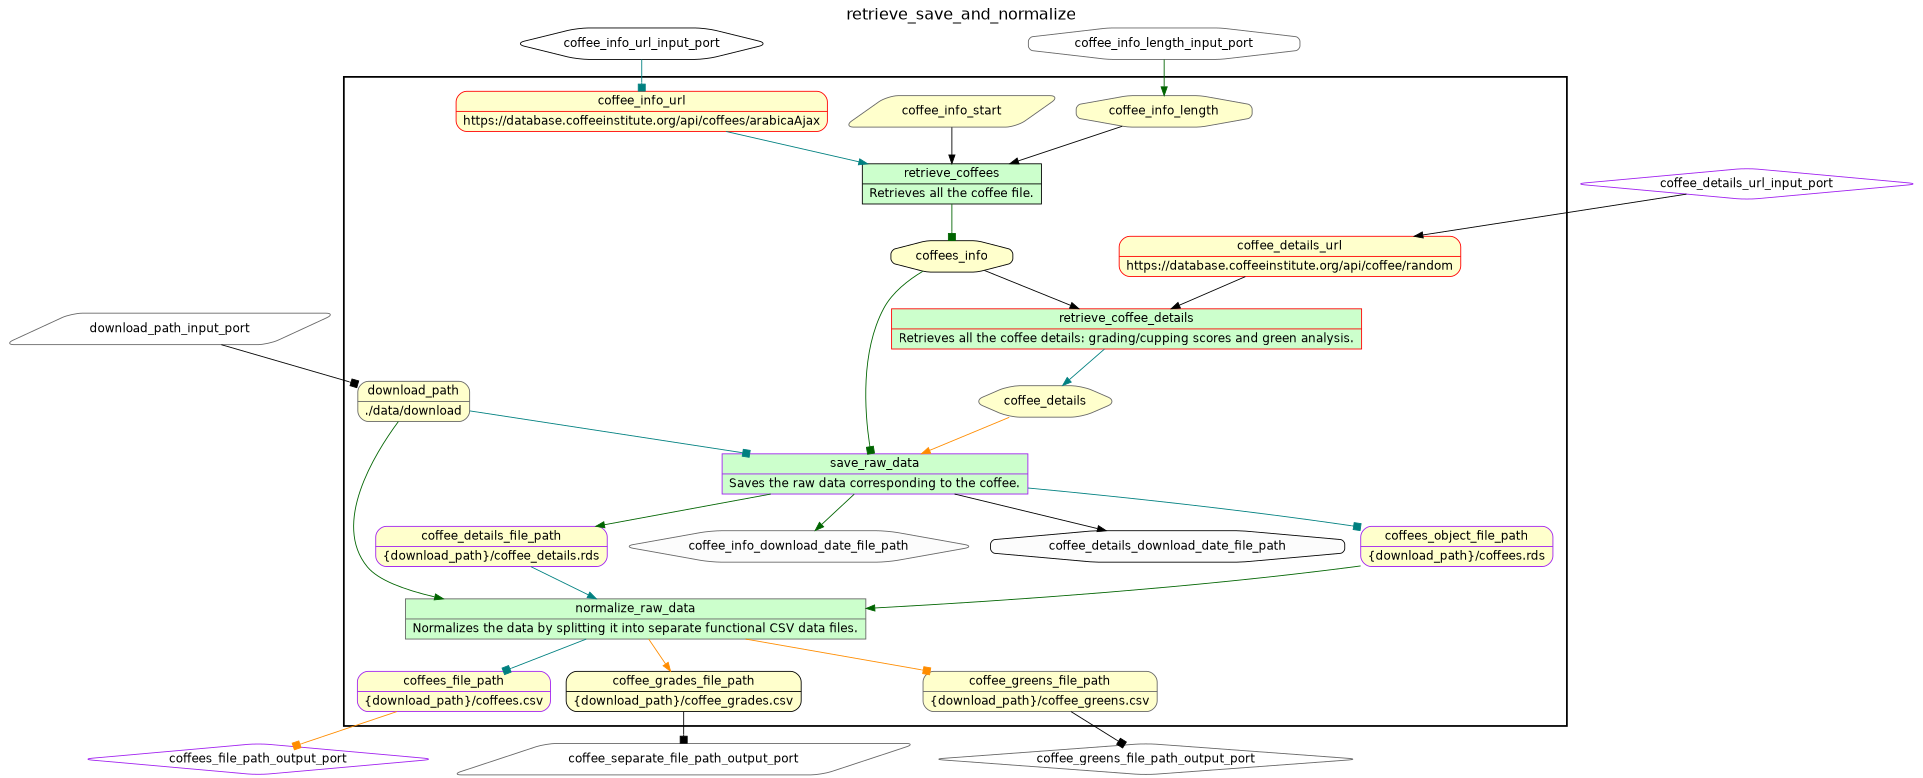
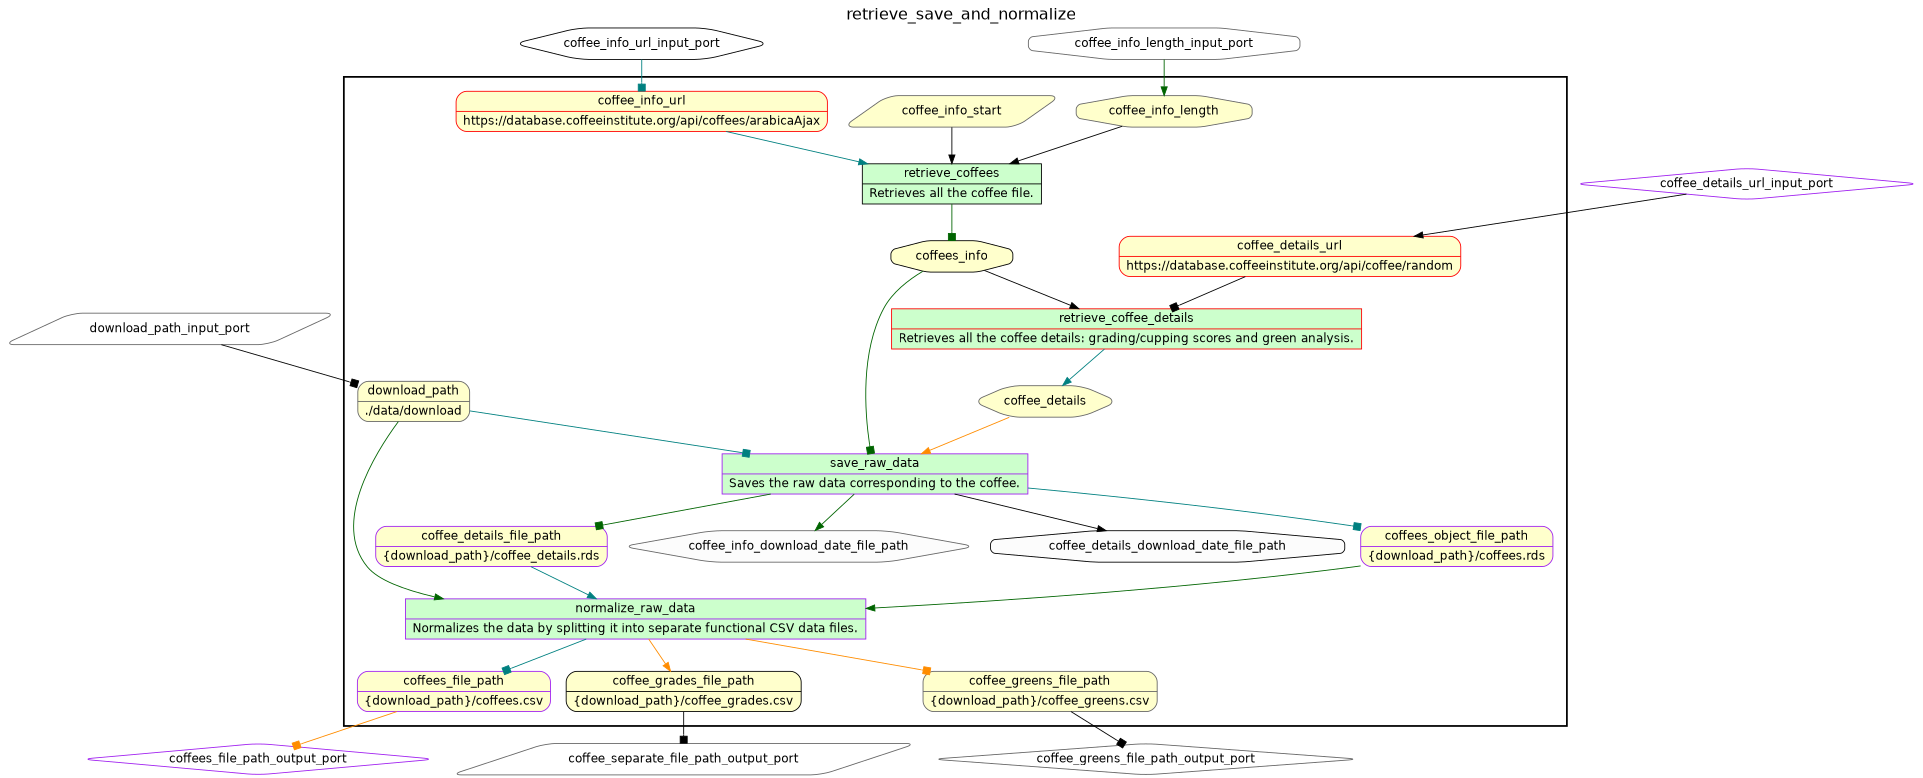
(1212, 291) -> (1212, 291)
(688, 509) -> (688, 509)
(636, 619) -> (636, 619)
